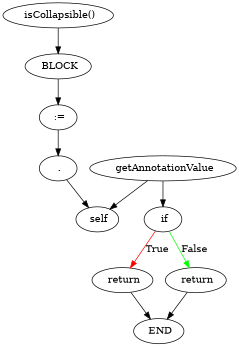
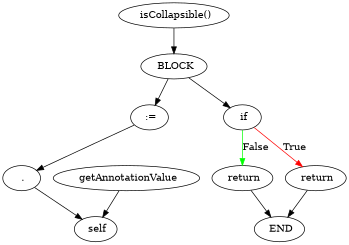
(163, 190) -> (207, 91)
